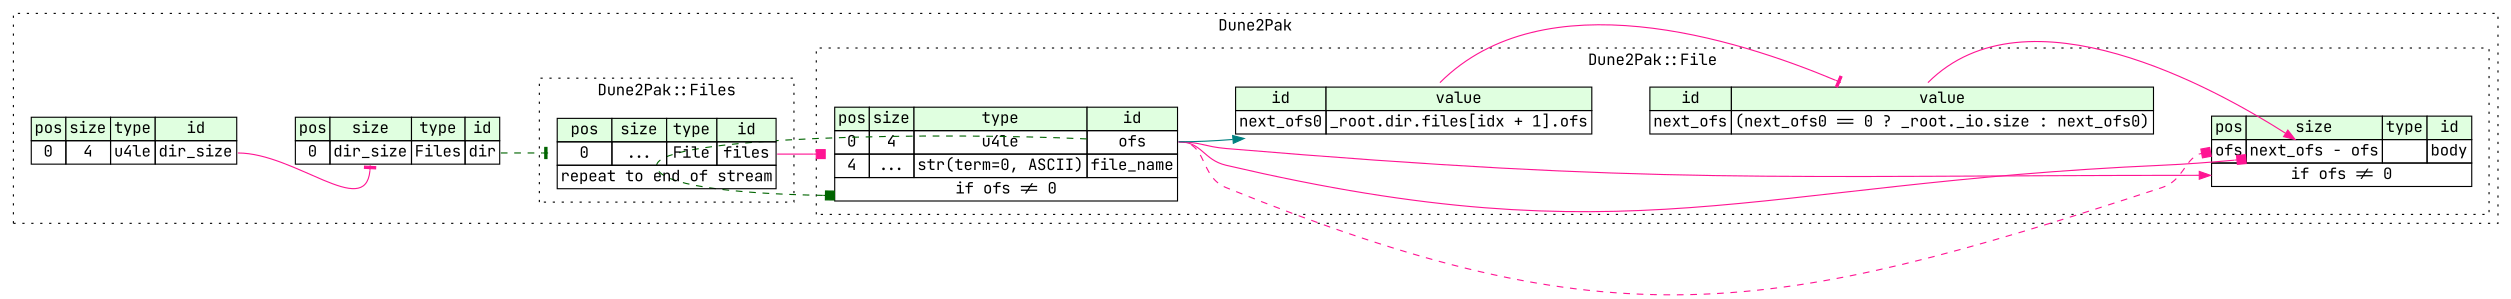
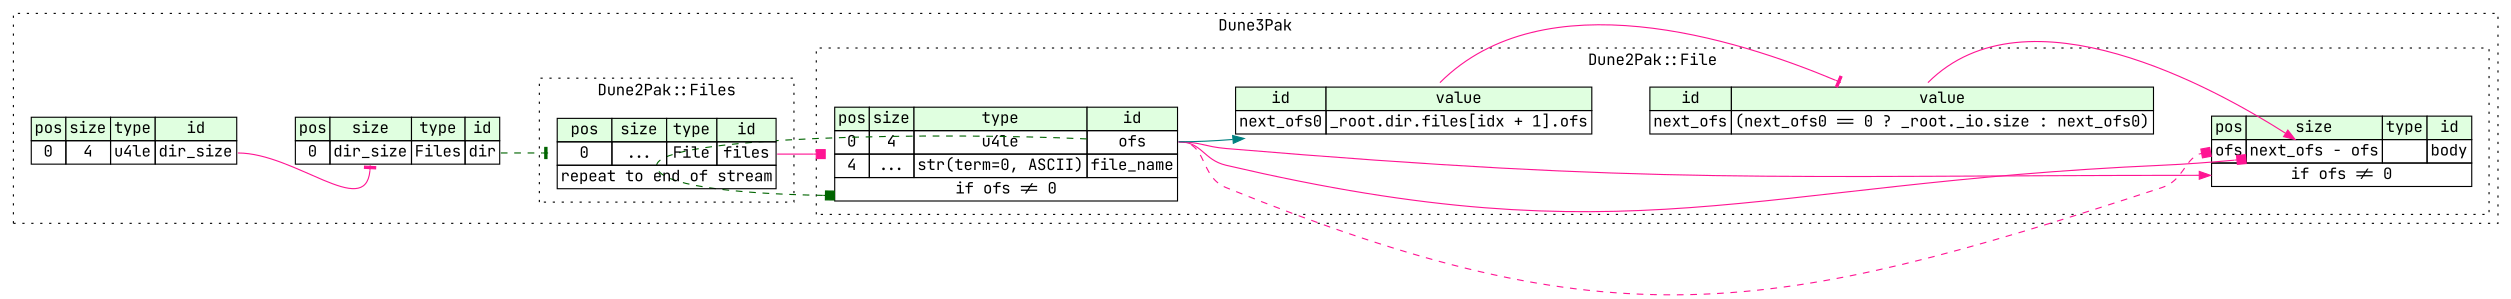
(1256, 26) -> (1256, 26)
